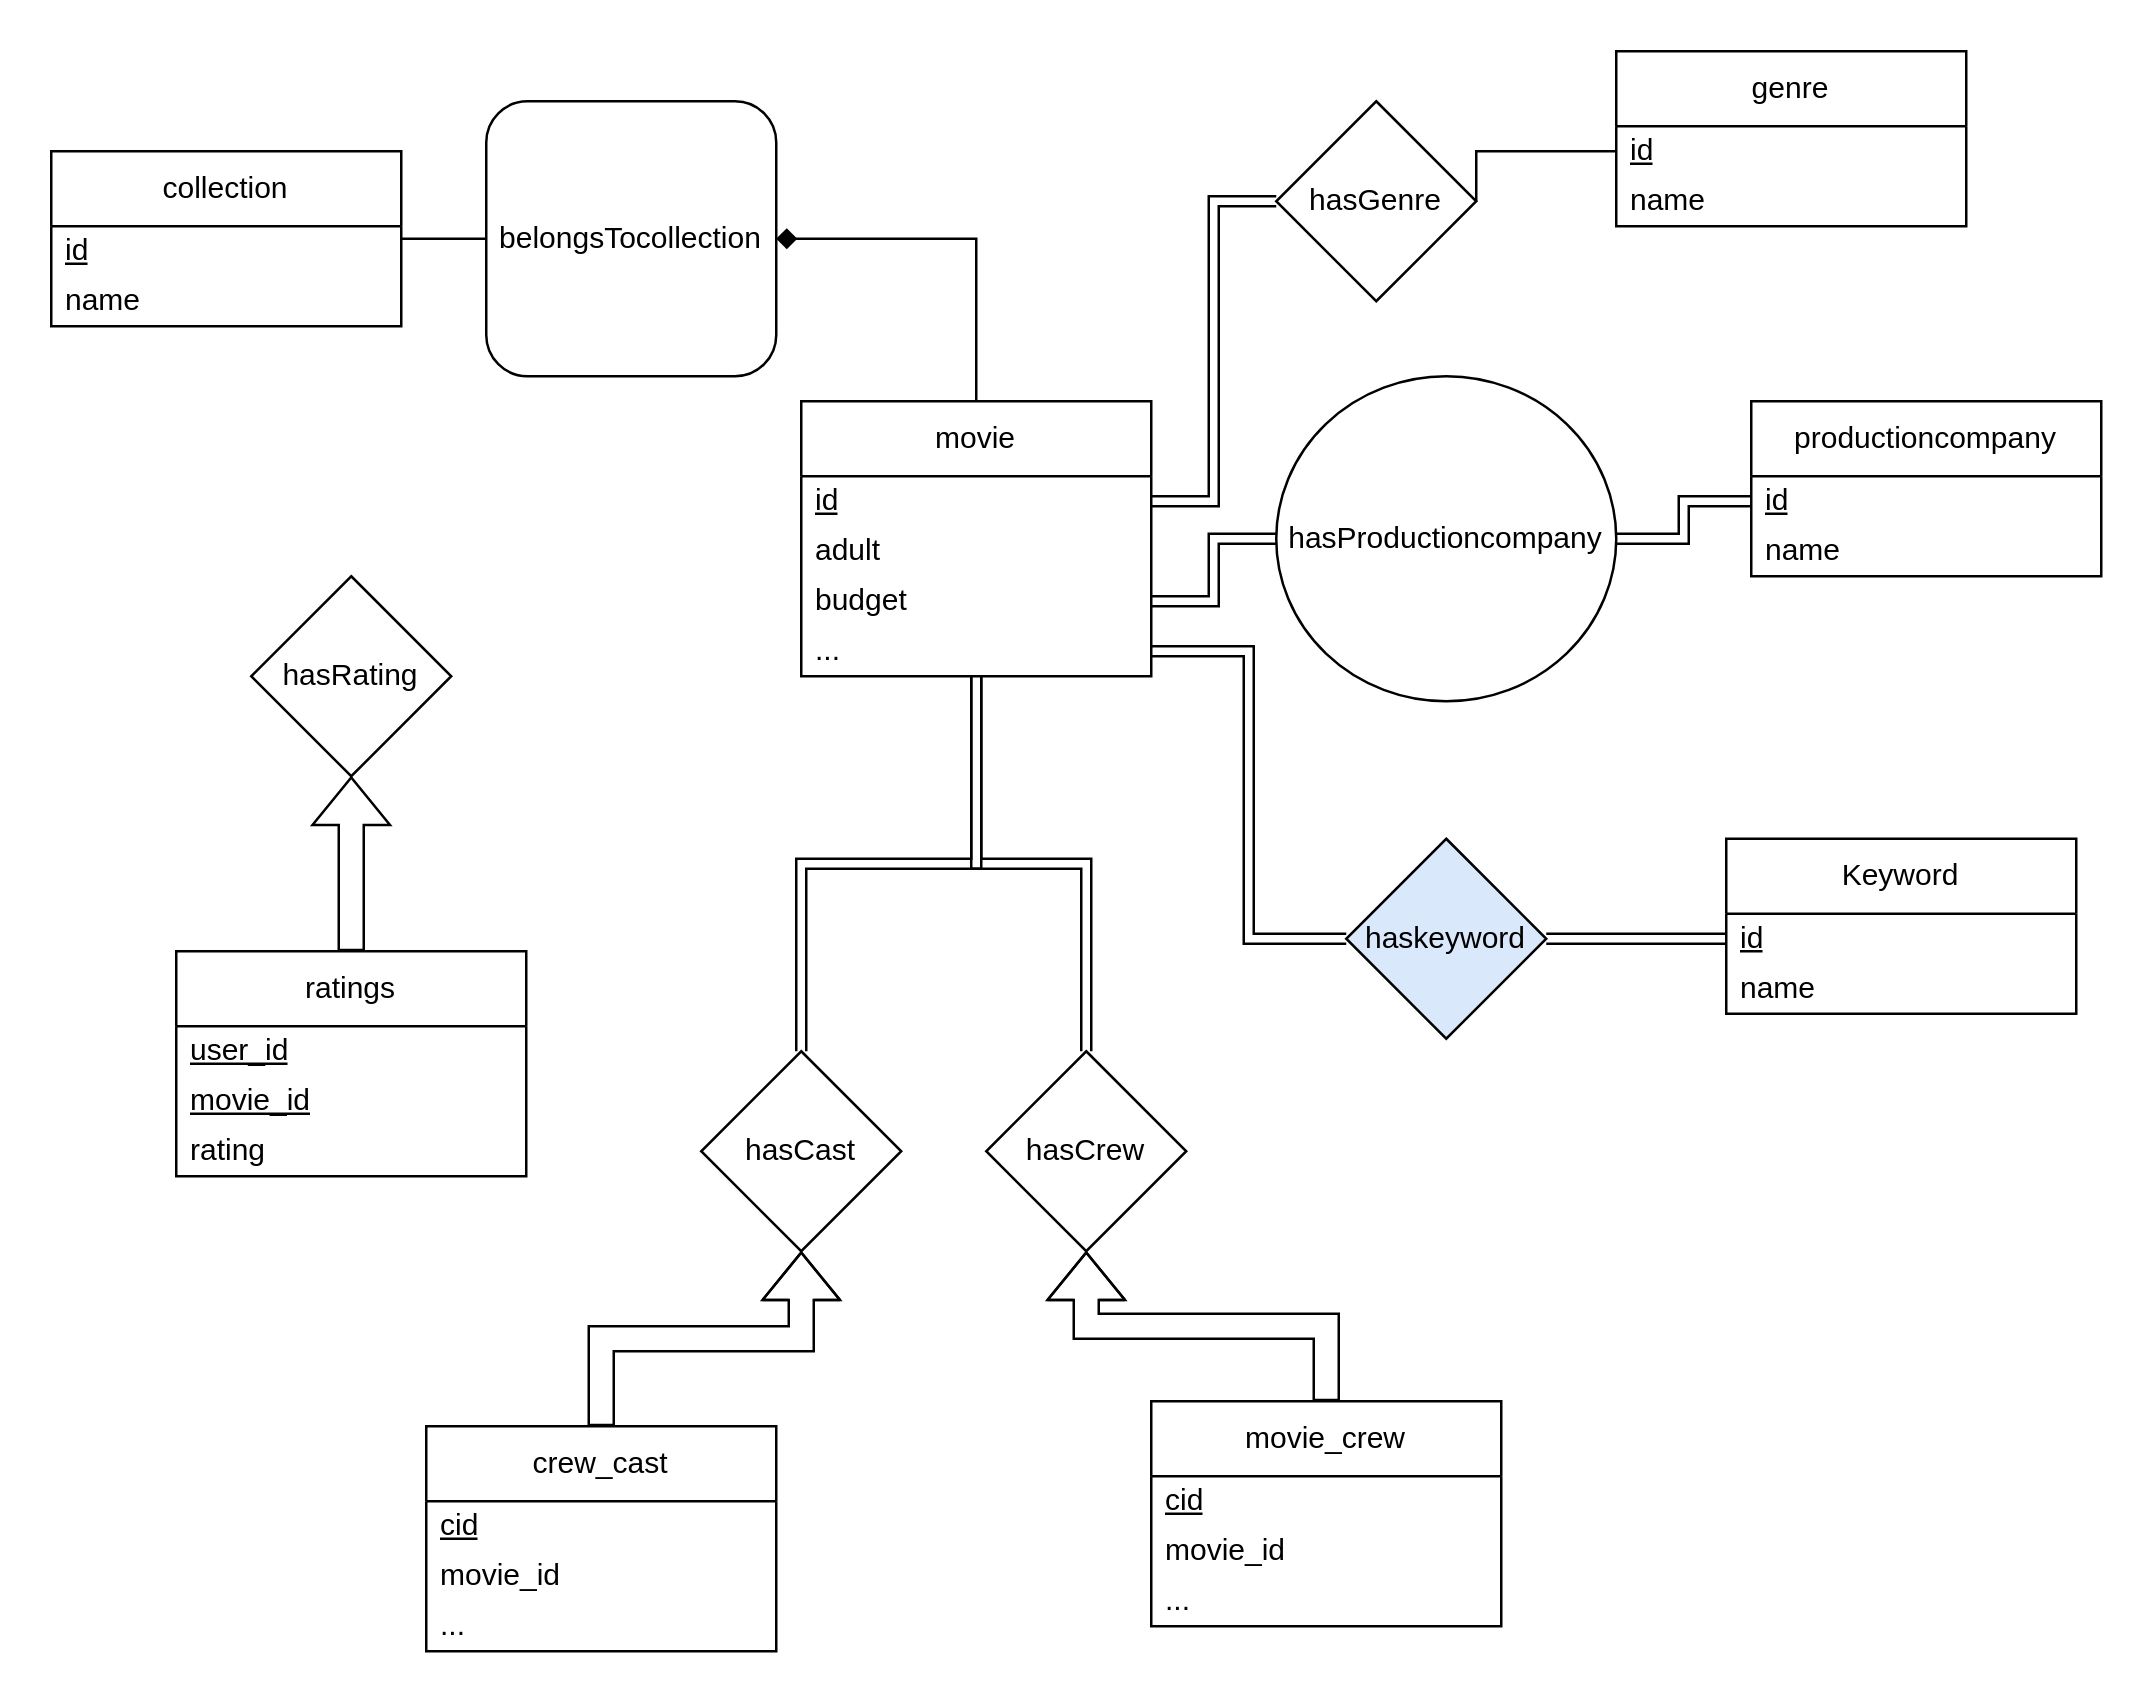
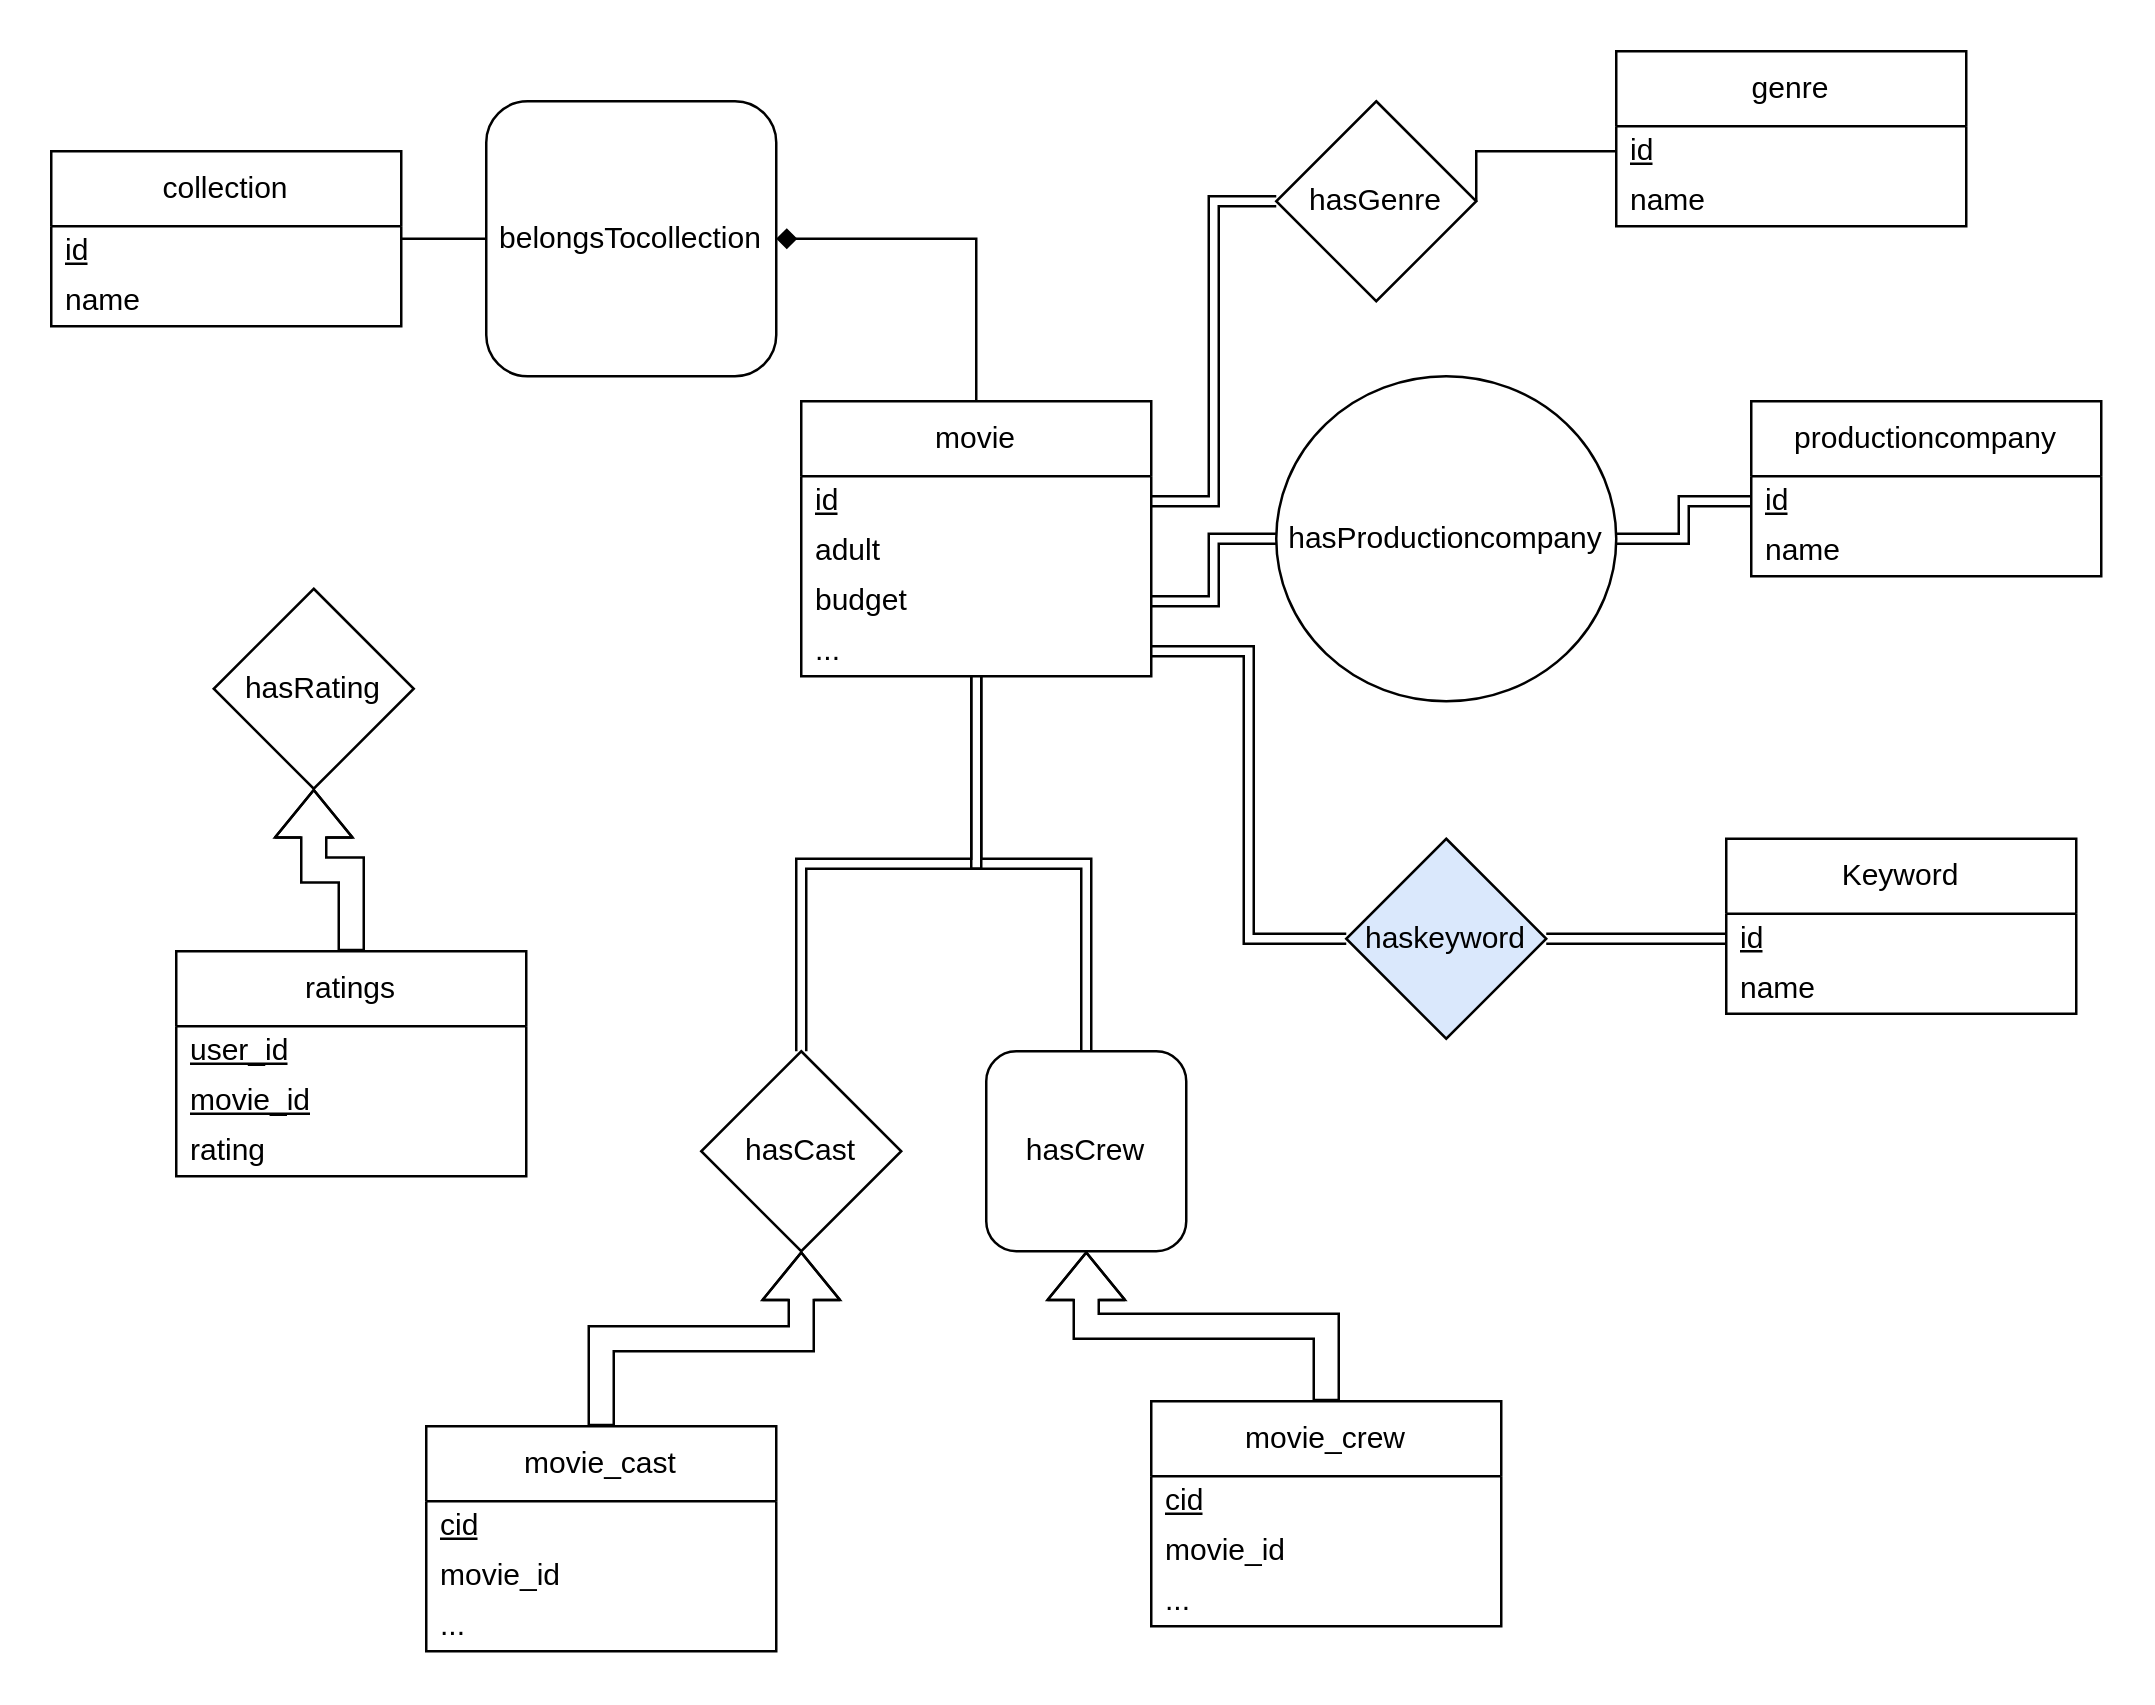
(351, 676) -> (314, 689)
(1086, 1151) -> (1086, 1151)
(601, 1464) -> (601, 1464)
